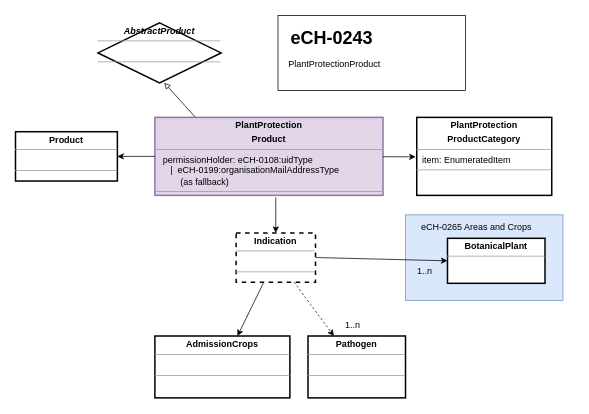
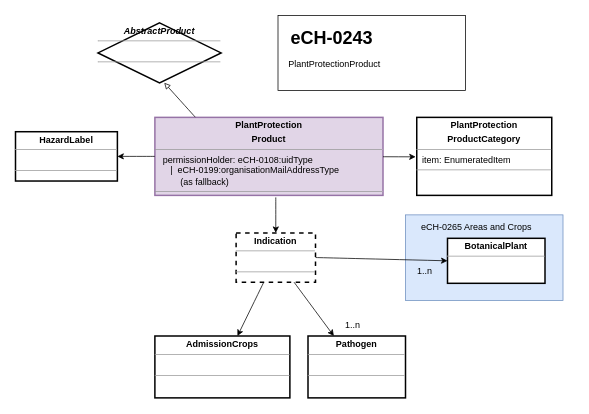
(33, 137) -> (42, 137)
(313, 308) -> (313, 308)
